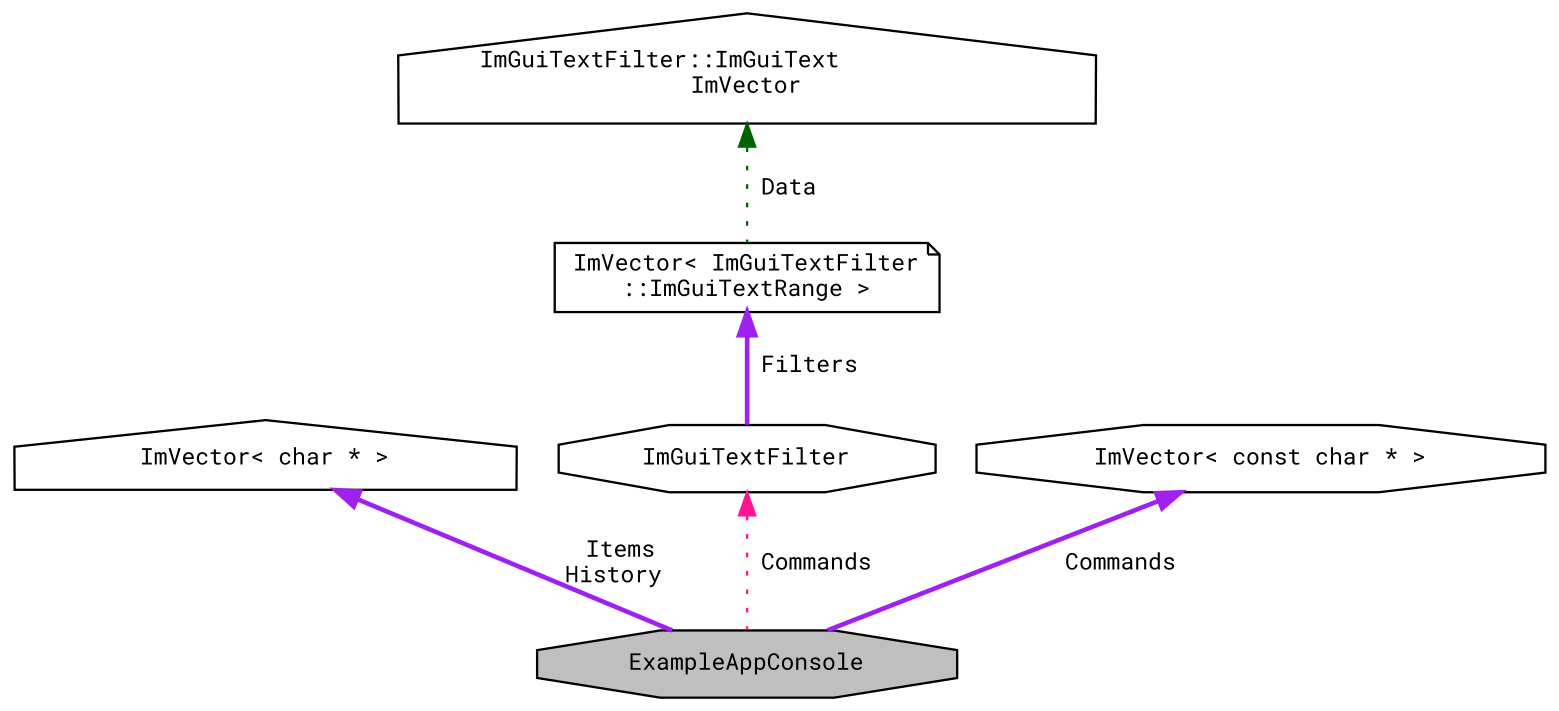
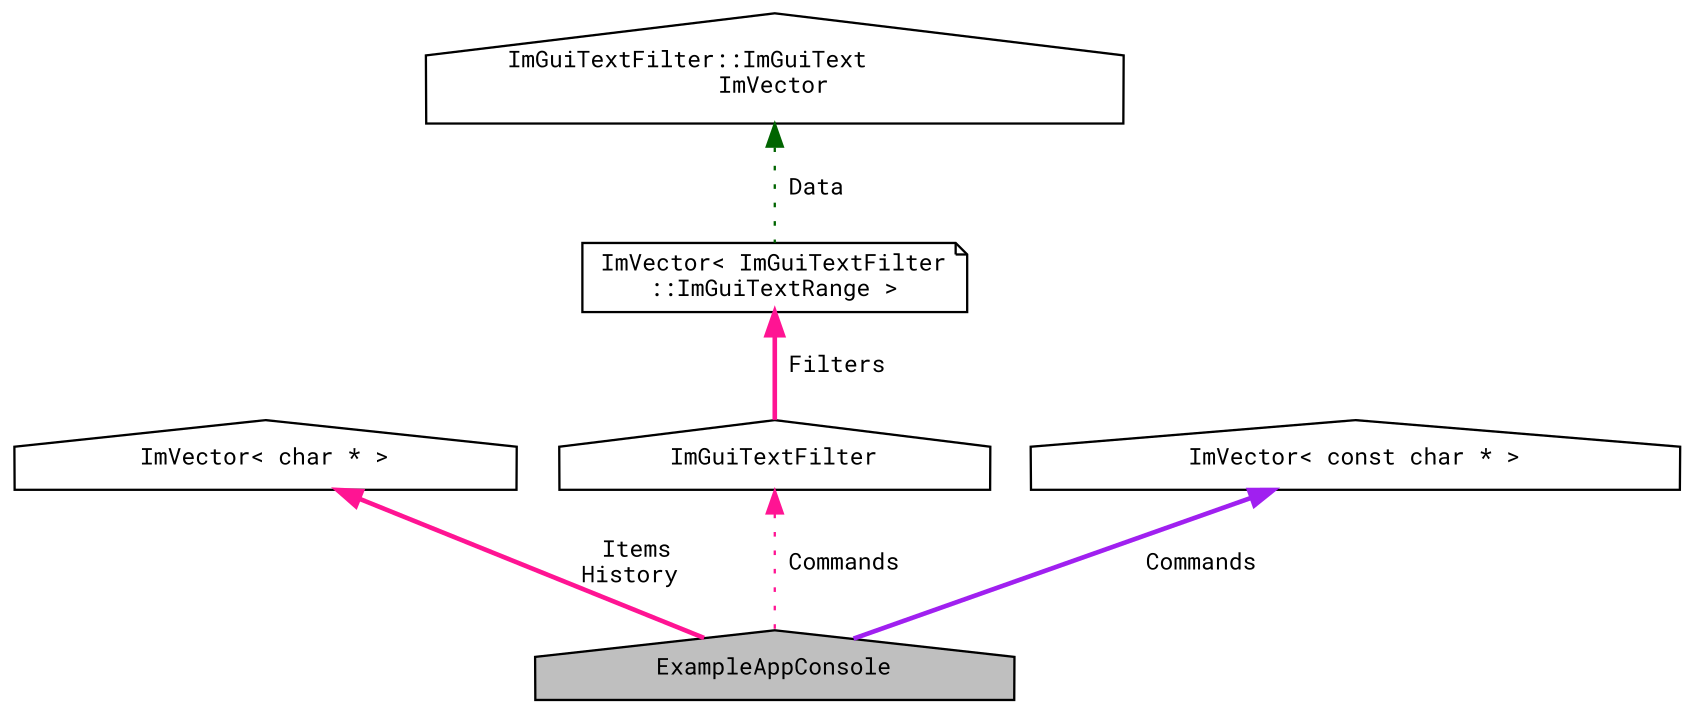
(747, 380) -> (775, 378)
(747, 459) -> (775, 459)
(1261, 459) -> (1355, 459)
(515, 565) -> (532, 568)
(747, 664) -> (775, 669)
